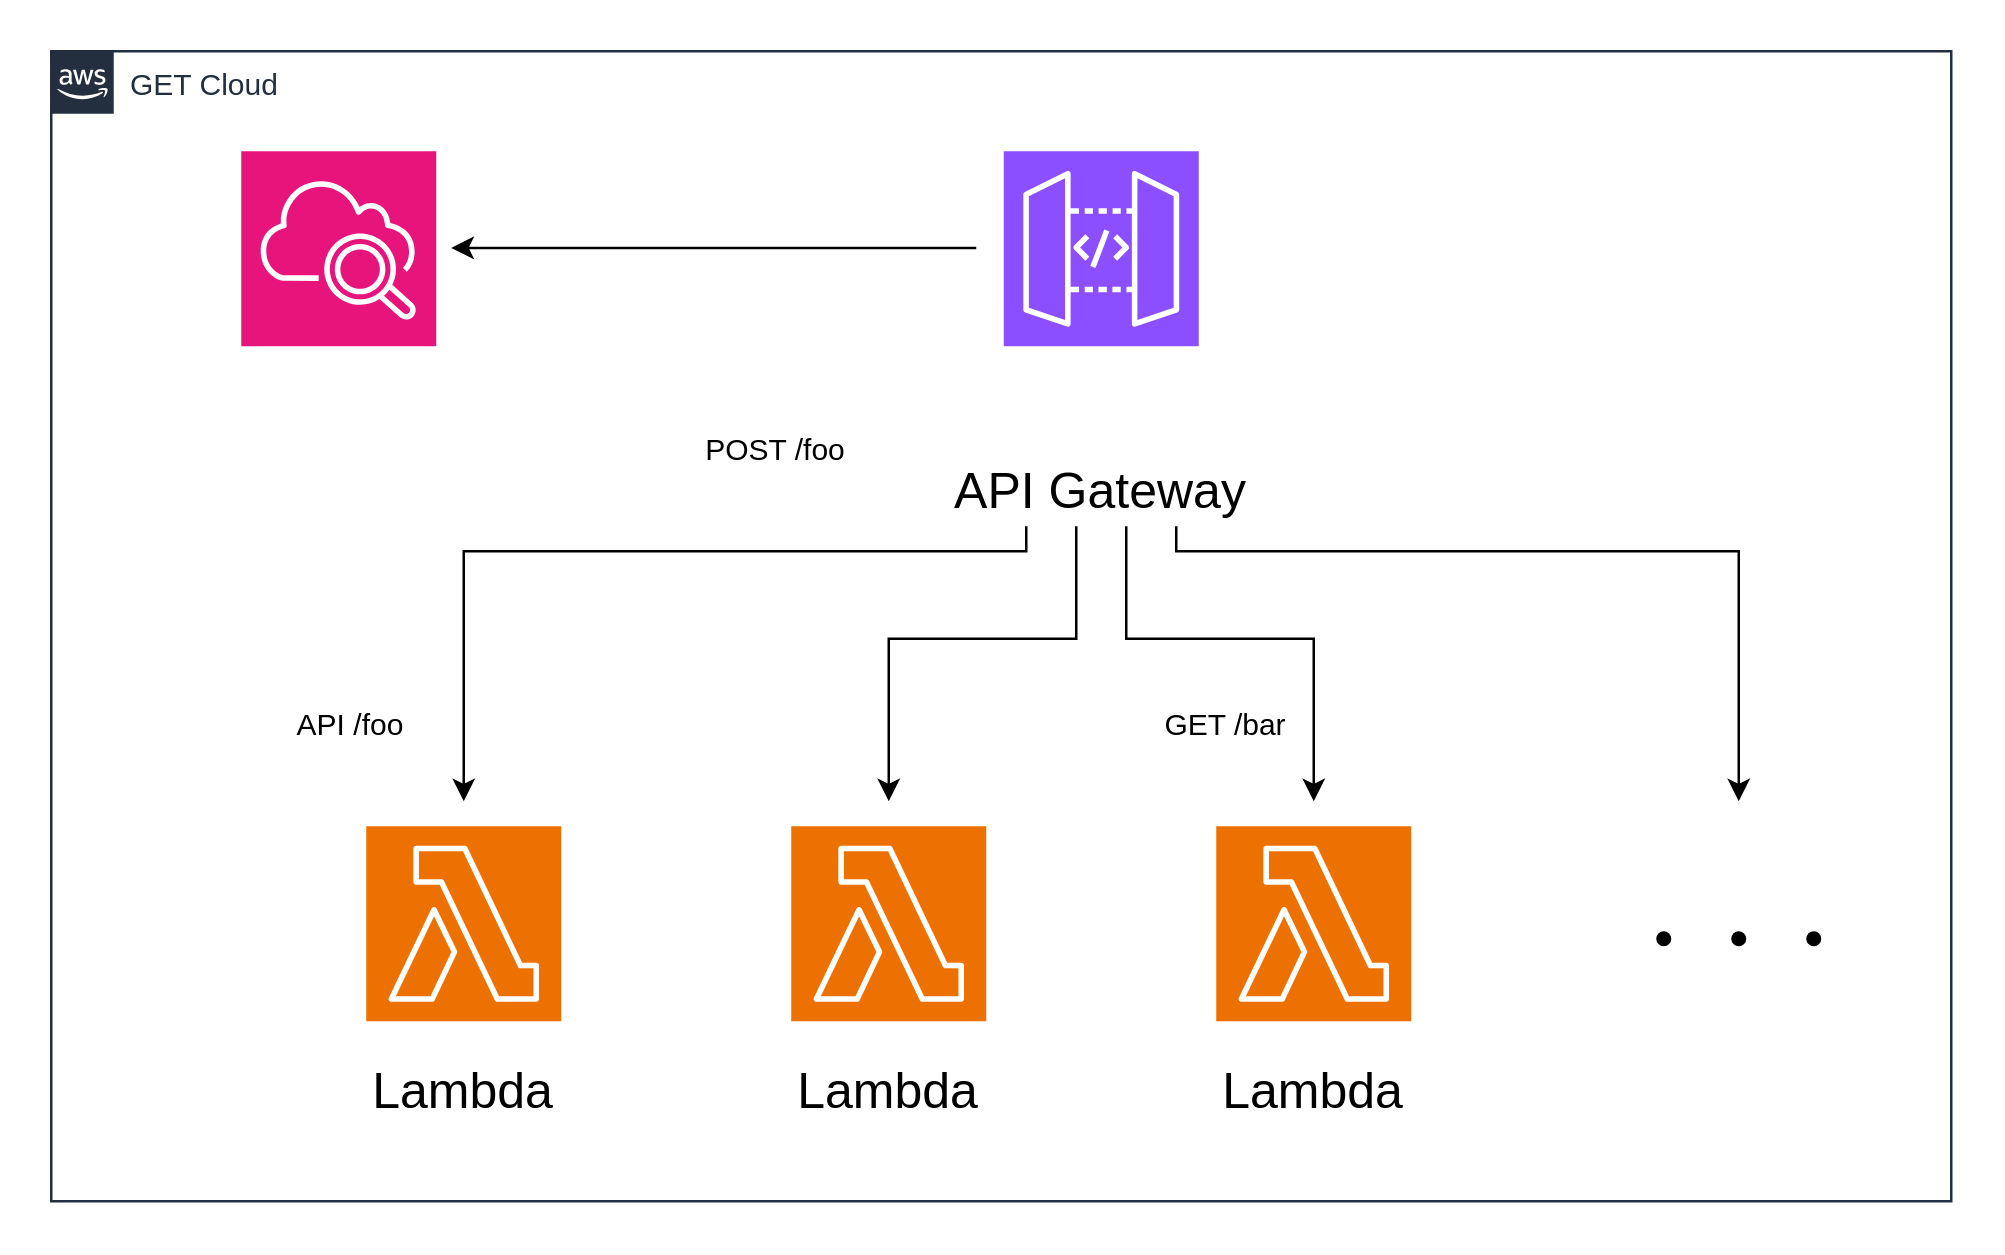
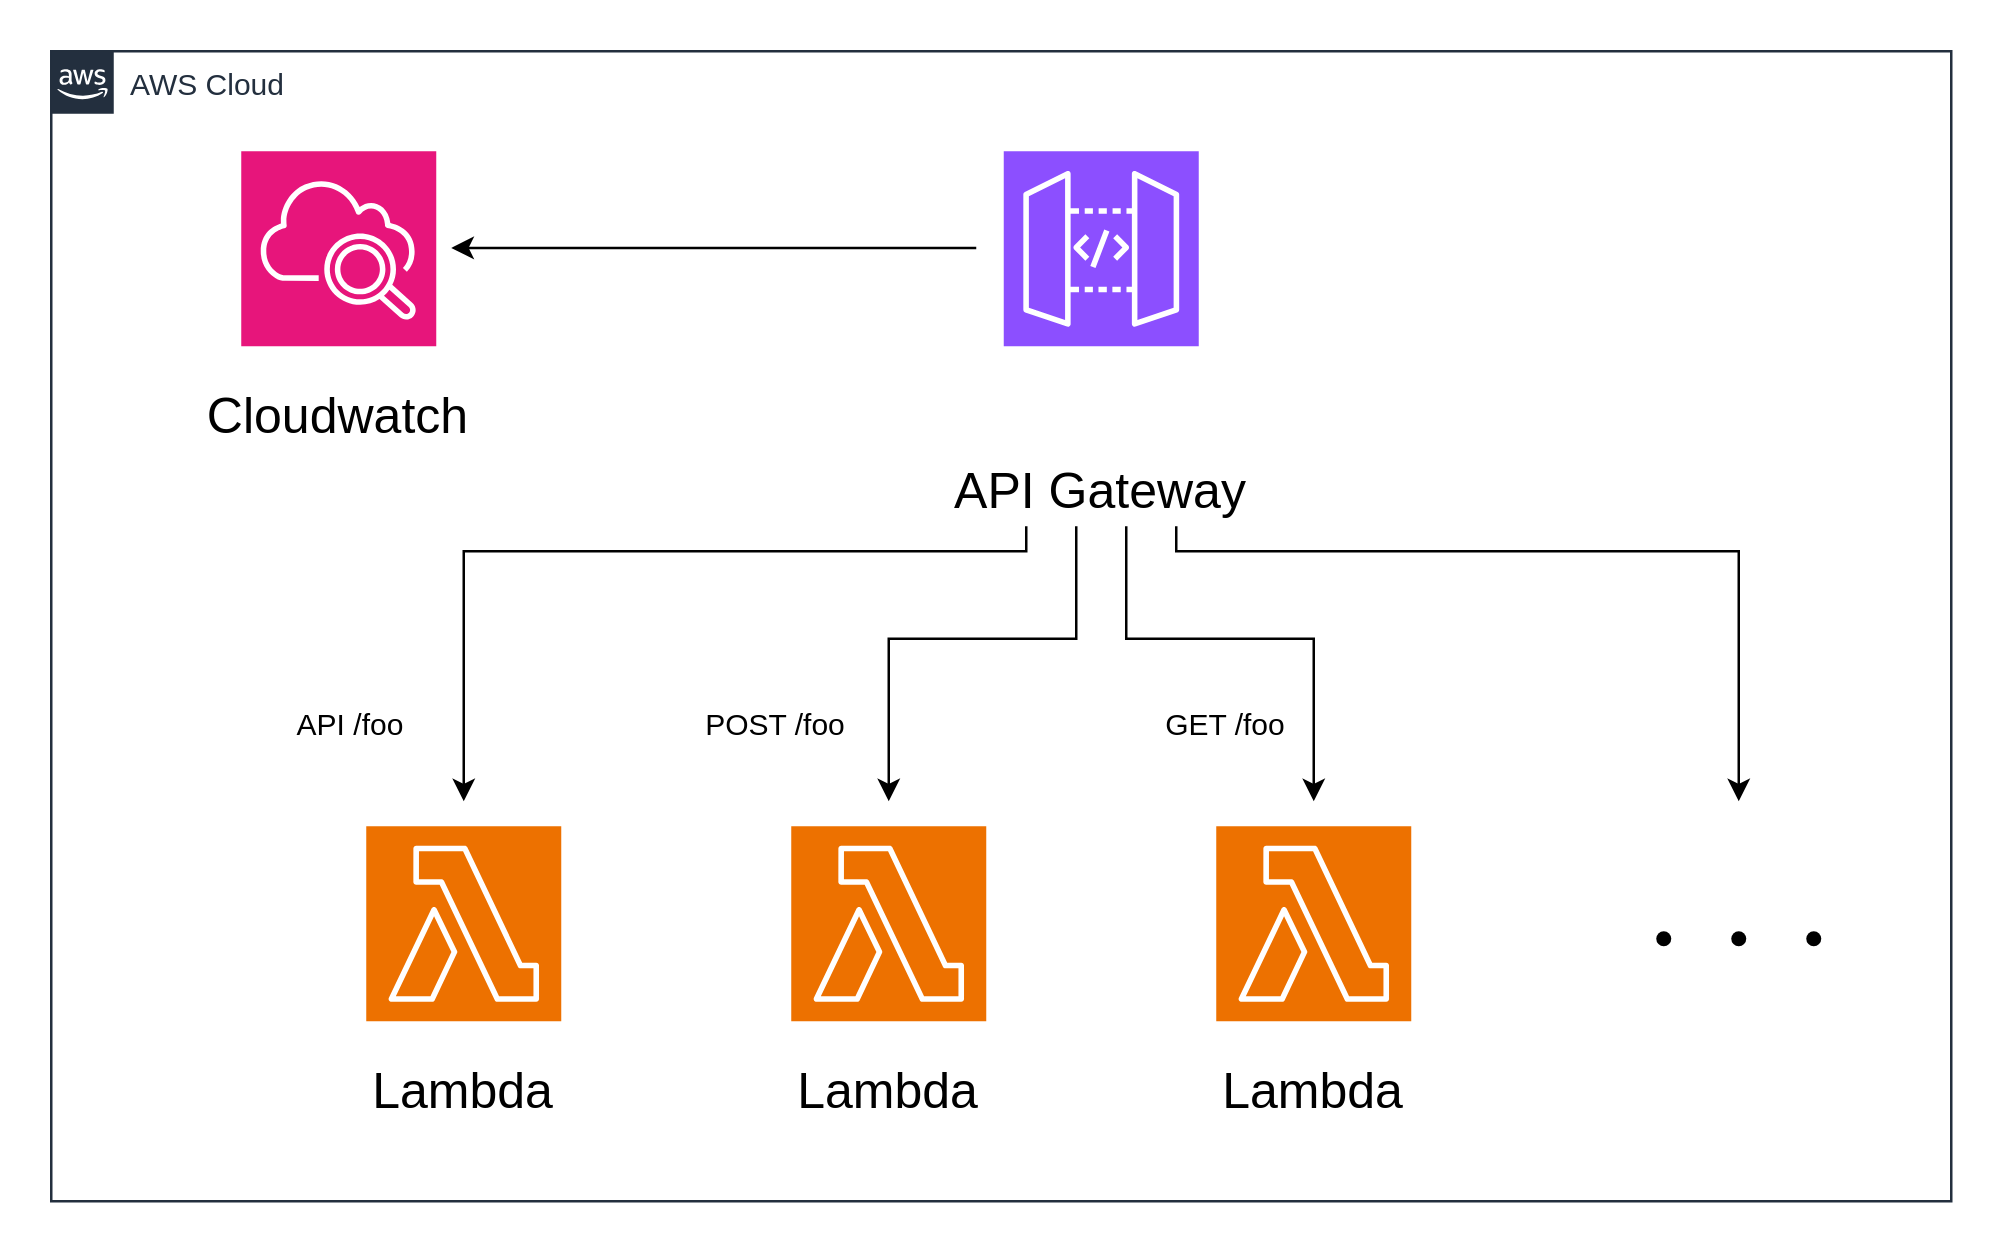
(199, 87) -> (199, 87)
none -> (339, 414)
(776, 451) -> (776, 726)
(1226, 726) -> (1226, 726)
